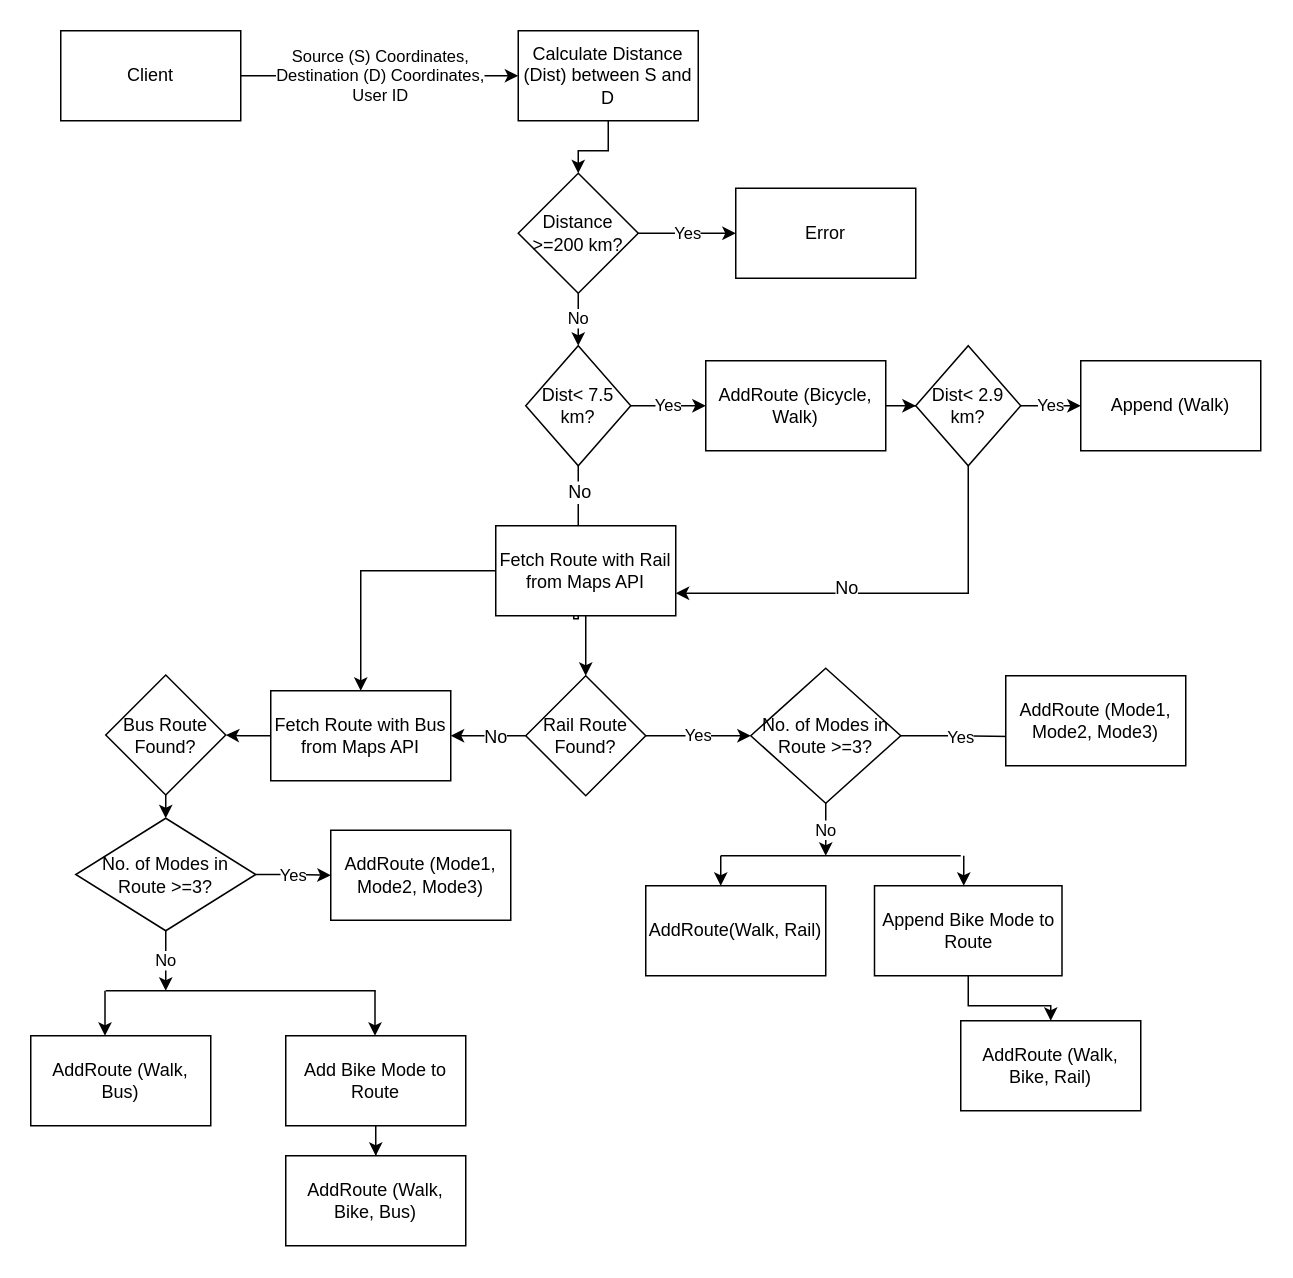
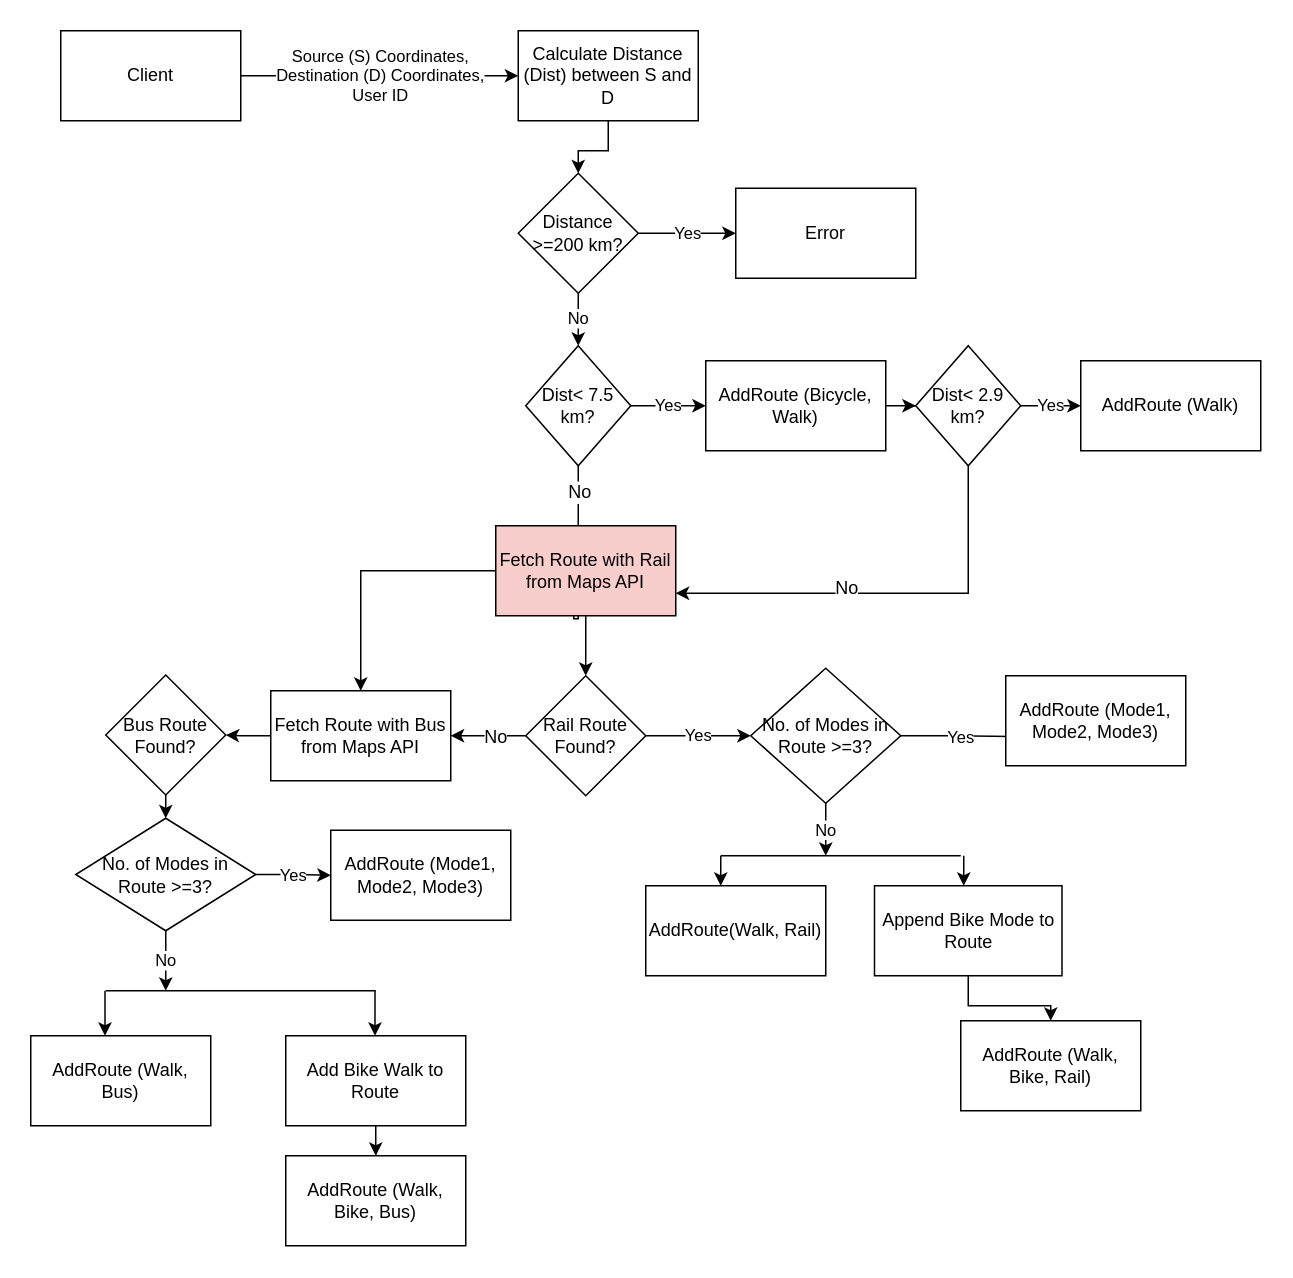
(1171, 406) -> (1171, 406)
(586, 571) -> (586, 571)
(376, 1081) -> (376, 1081)
